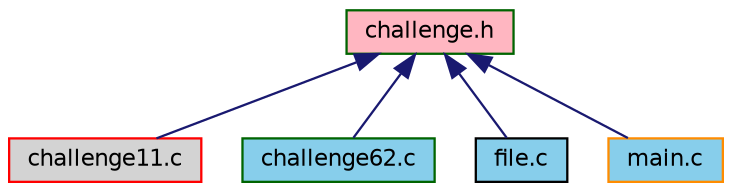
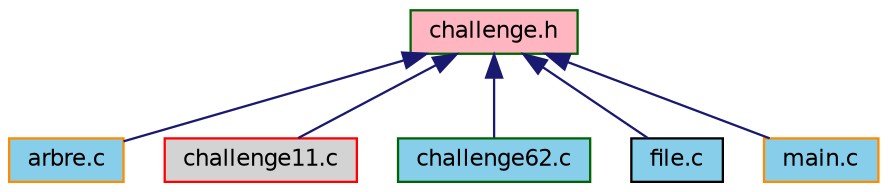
none -> (66, 160)
